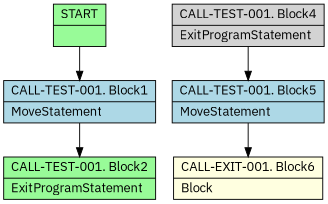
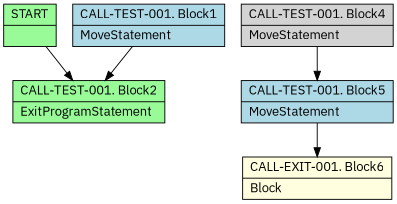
(246, 35) -> (295, 35)
(80, 59) -> (56, 60)
